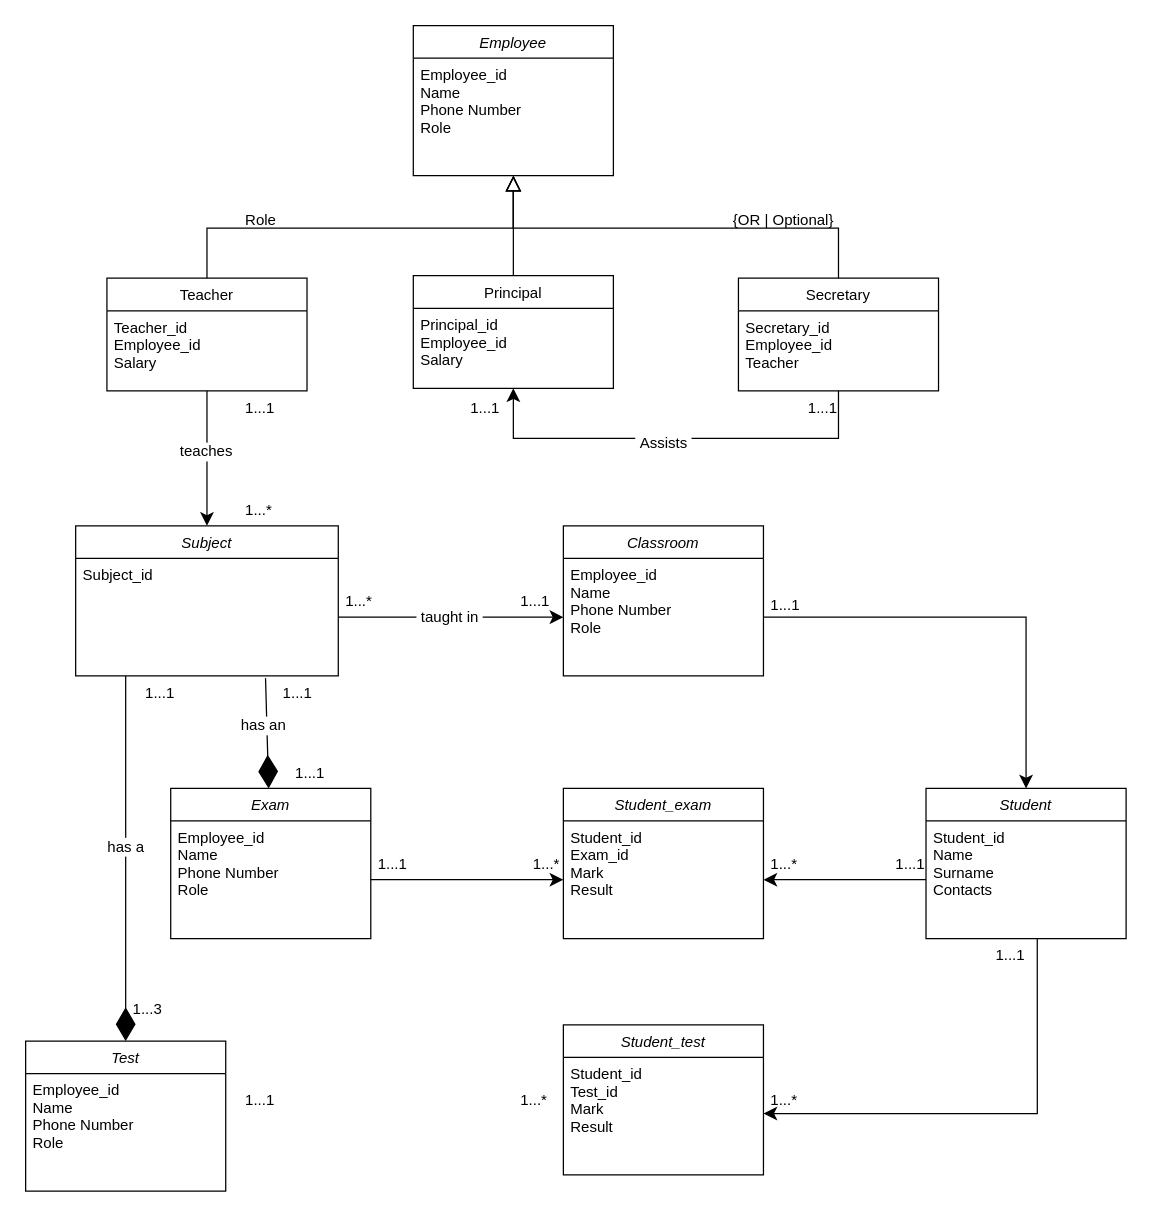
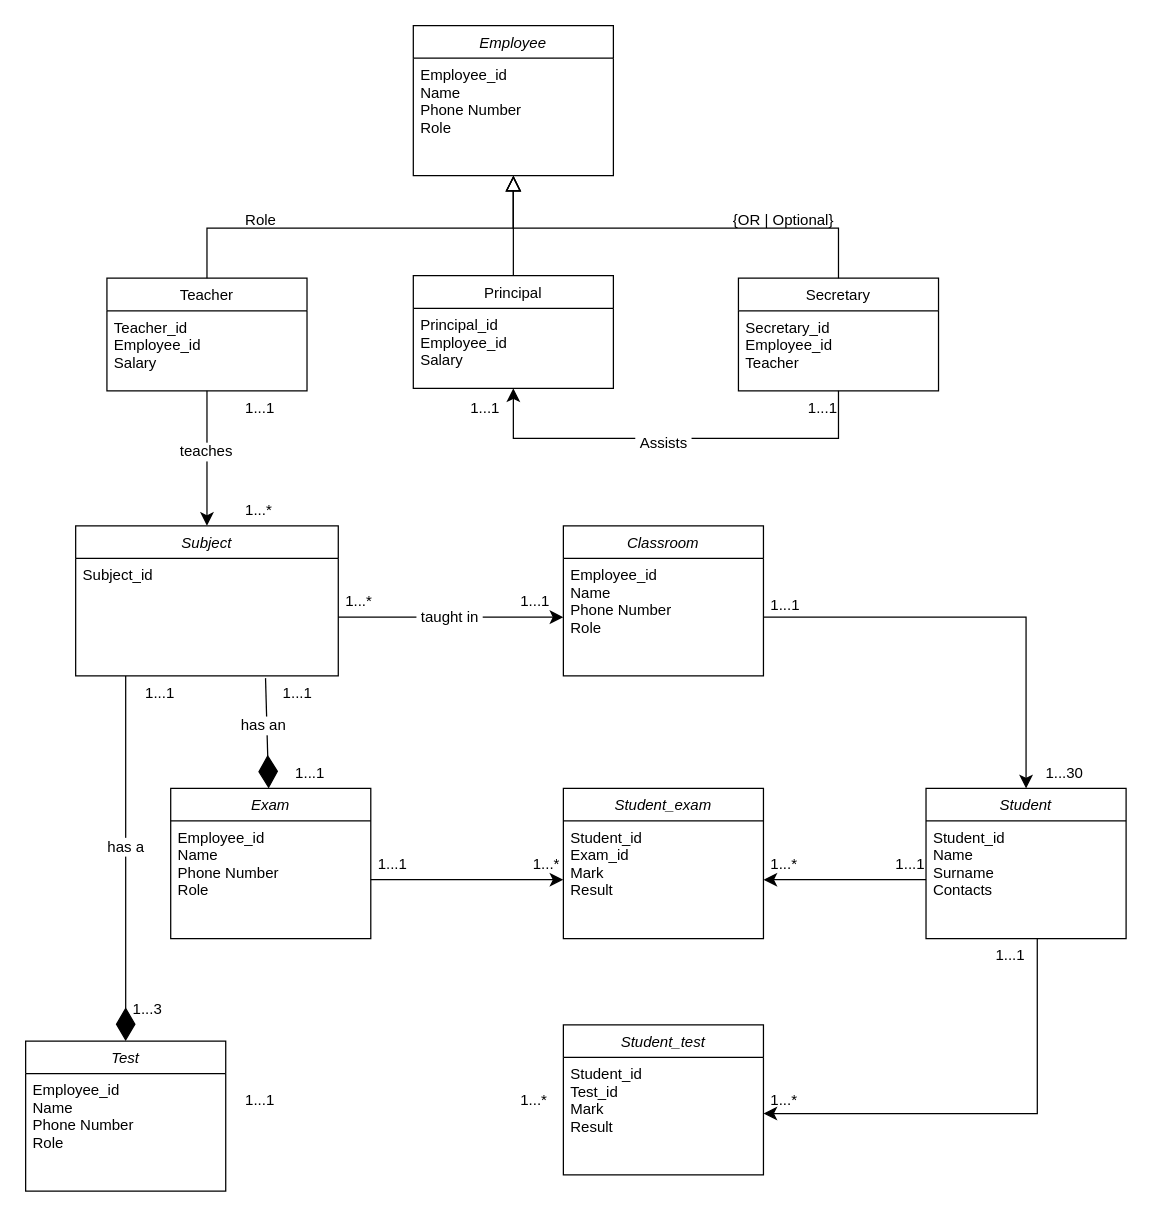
none -> (1063, 772)
